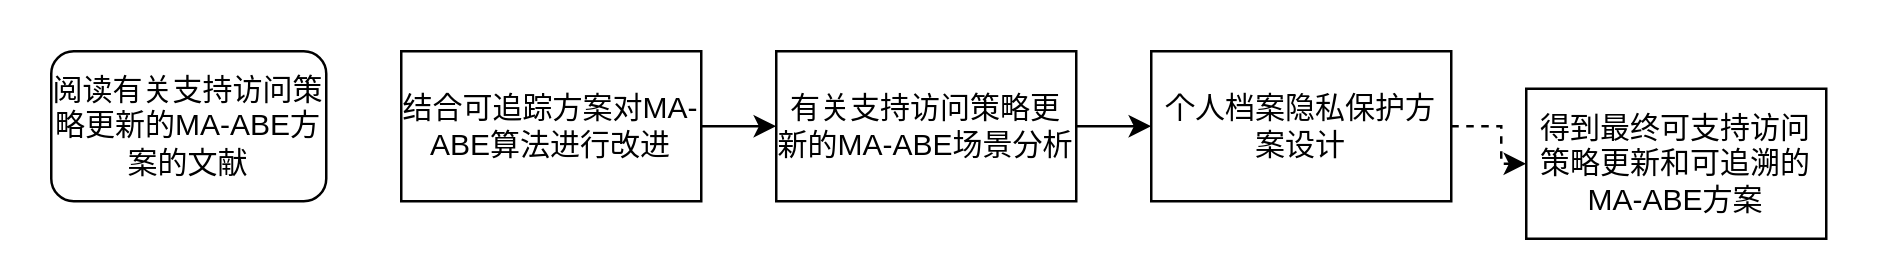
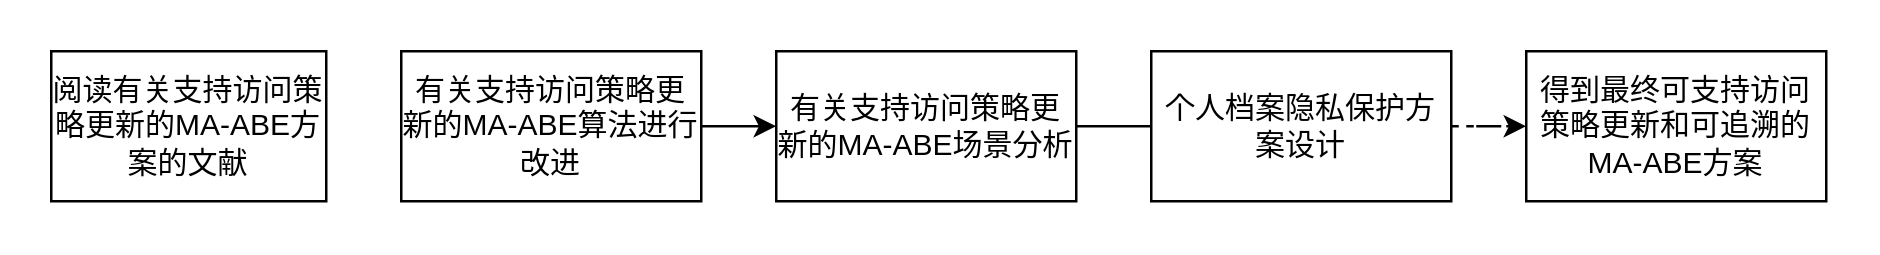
(189, 126) -> (189, 126)
(551, 126) -> (551, 126)
(1133, 126) -> (1140, 126)
(1676, 164) -> (1676, 126)
